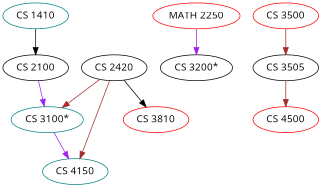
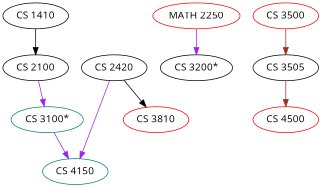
(36, 16) -> (36, 16)
(84, 91) -> none
(96, 116) -> (96, 116)
